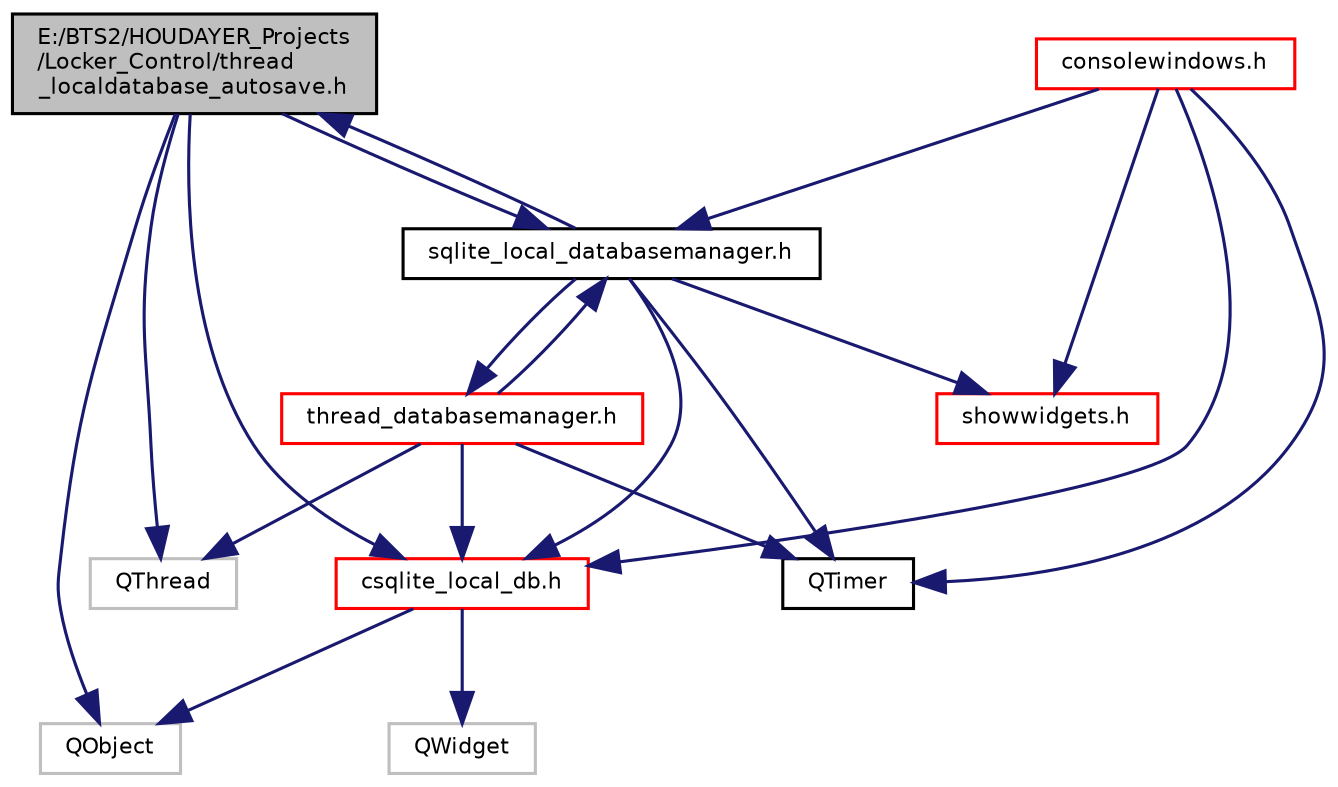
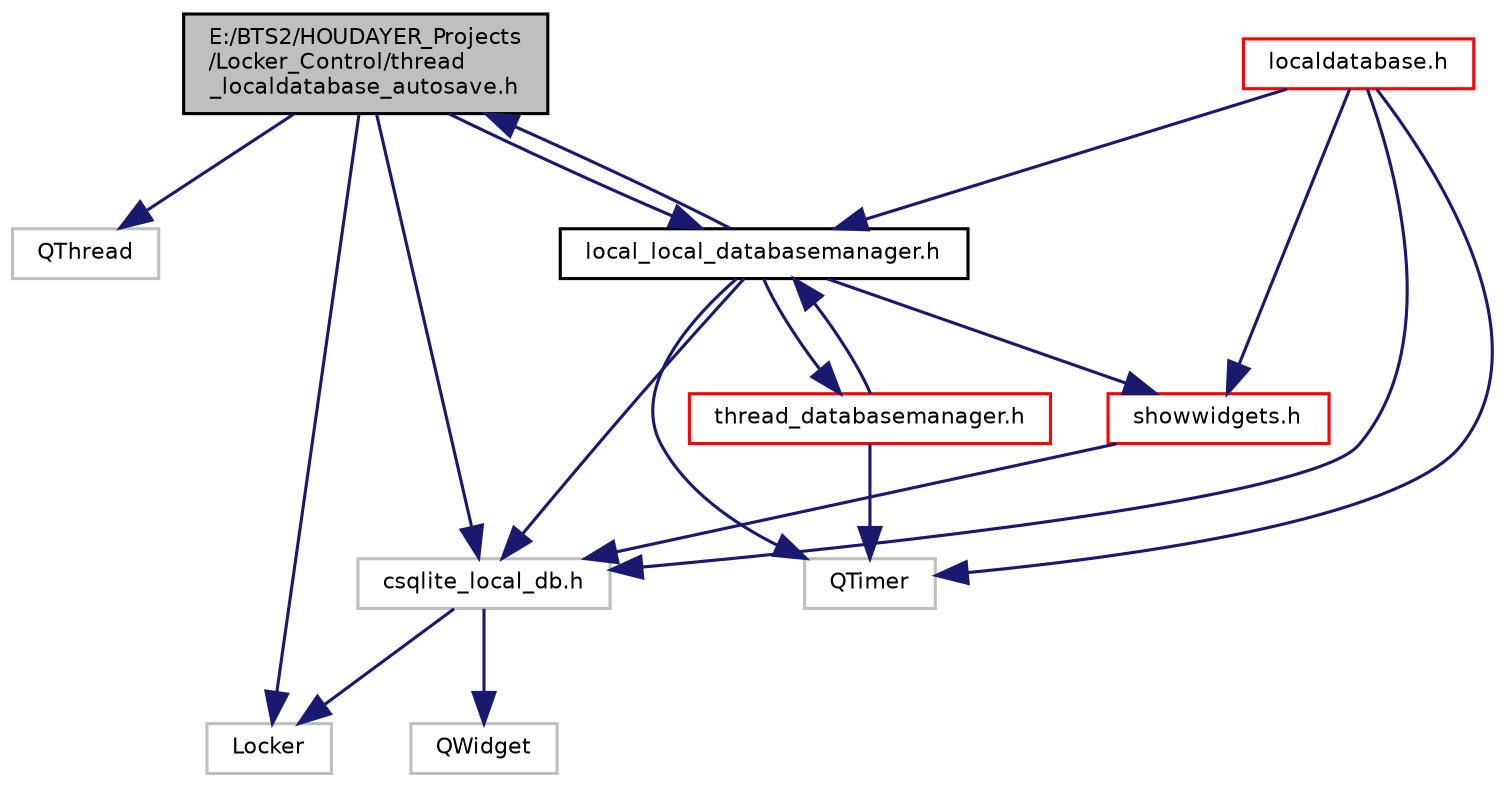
(1166, 64) -> (1359, 64)
(612, 254) -> (764, 254)
(462, 485) -> (891, 492)
(331, 491) -> none
(462, 584) -> (484, 584)
(848, 584) -> (870, 584)
(110, 749) -> (269, 749)
